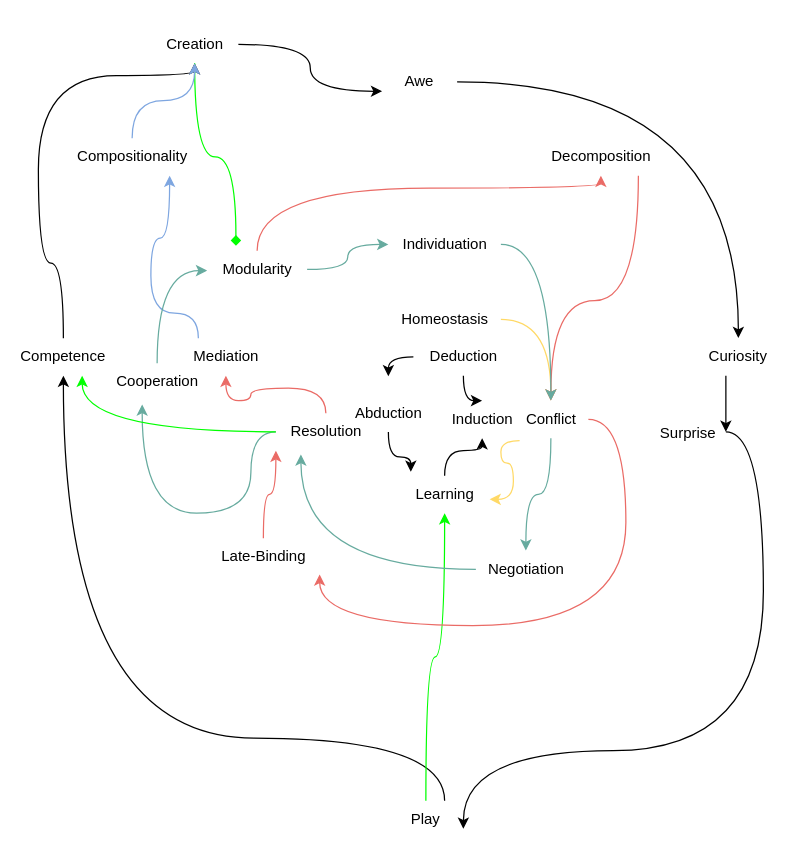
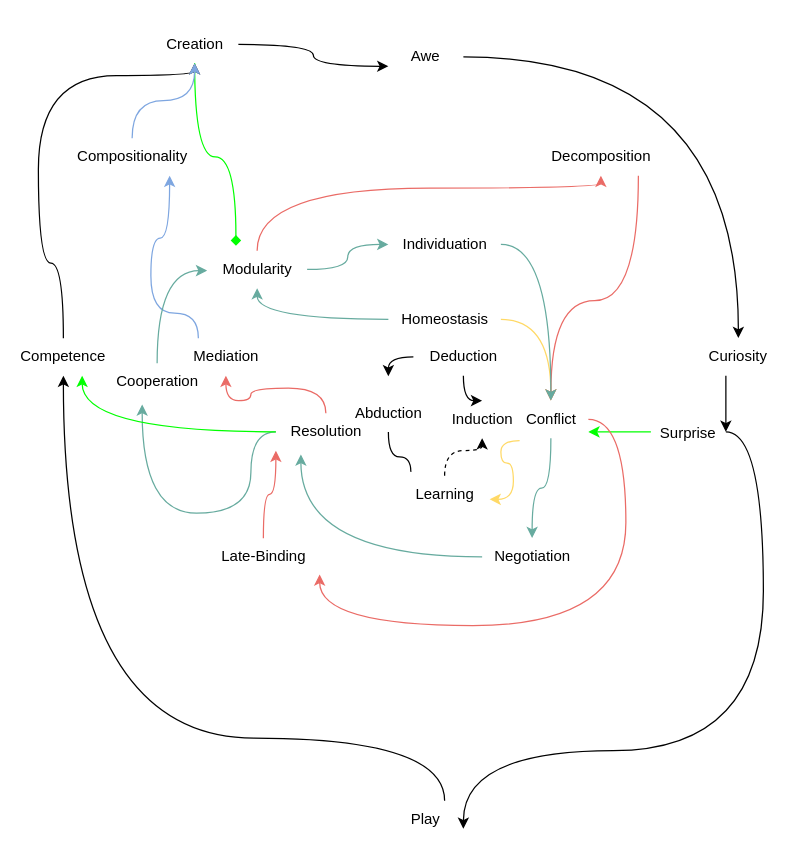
(419, 82) -> (426, 57)
none -> (320, 317)
none -> (622, 432)
(455, 452) -> (455, 452)
(409, 459) -> (409, 463)
(526, 569) -> (532, 557)
(432, 660) -> none
